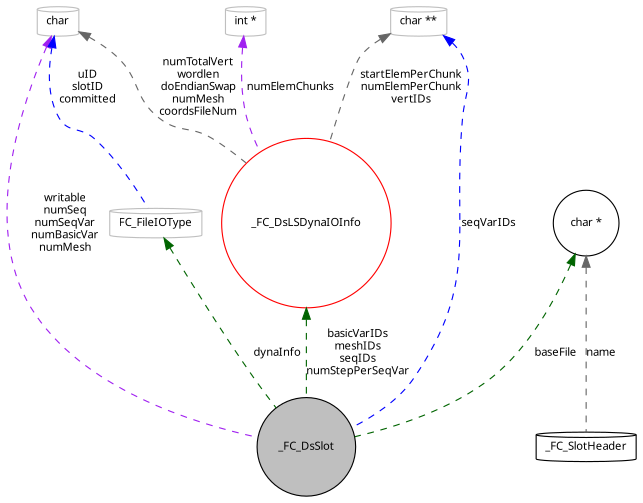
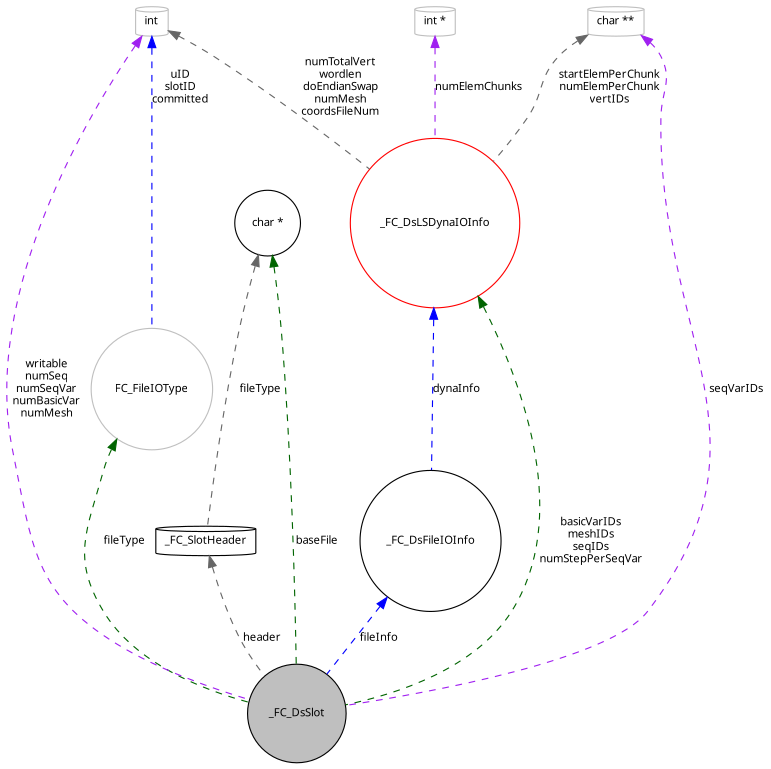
(58, 21) -> (152, 21)
(156, 223) -> (152, 389)
(459, 253) -> (706, 489)
(278, 353) -> (124, 541)
(601, 353) -> (260, 389)
none -> (431, 541)
none -> (233, 624)
